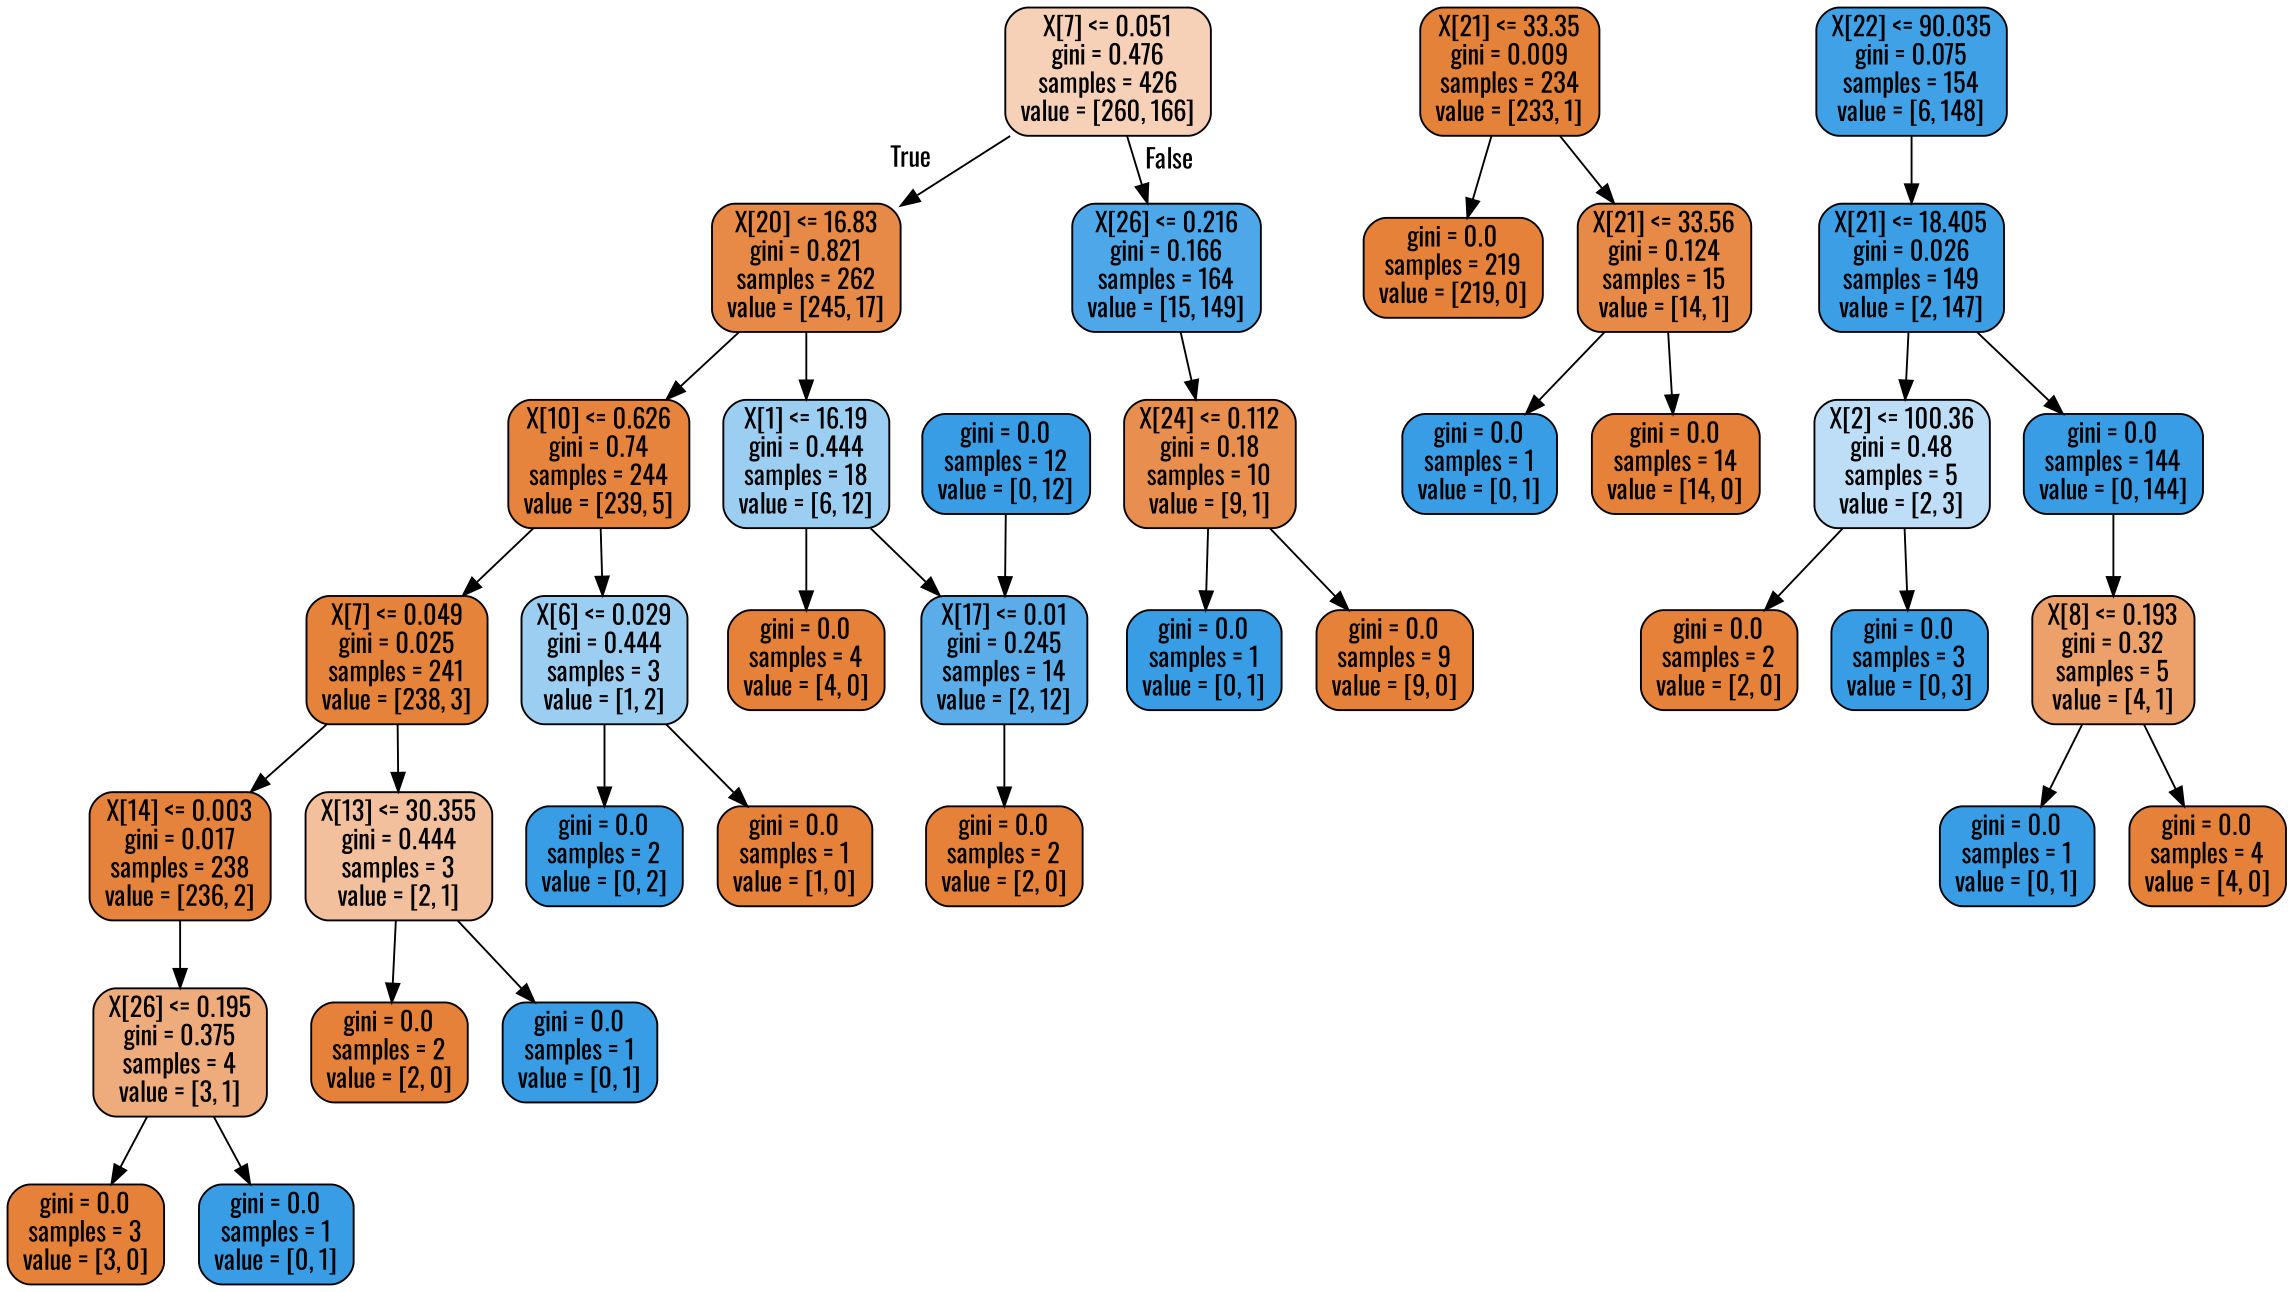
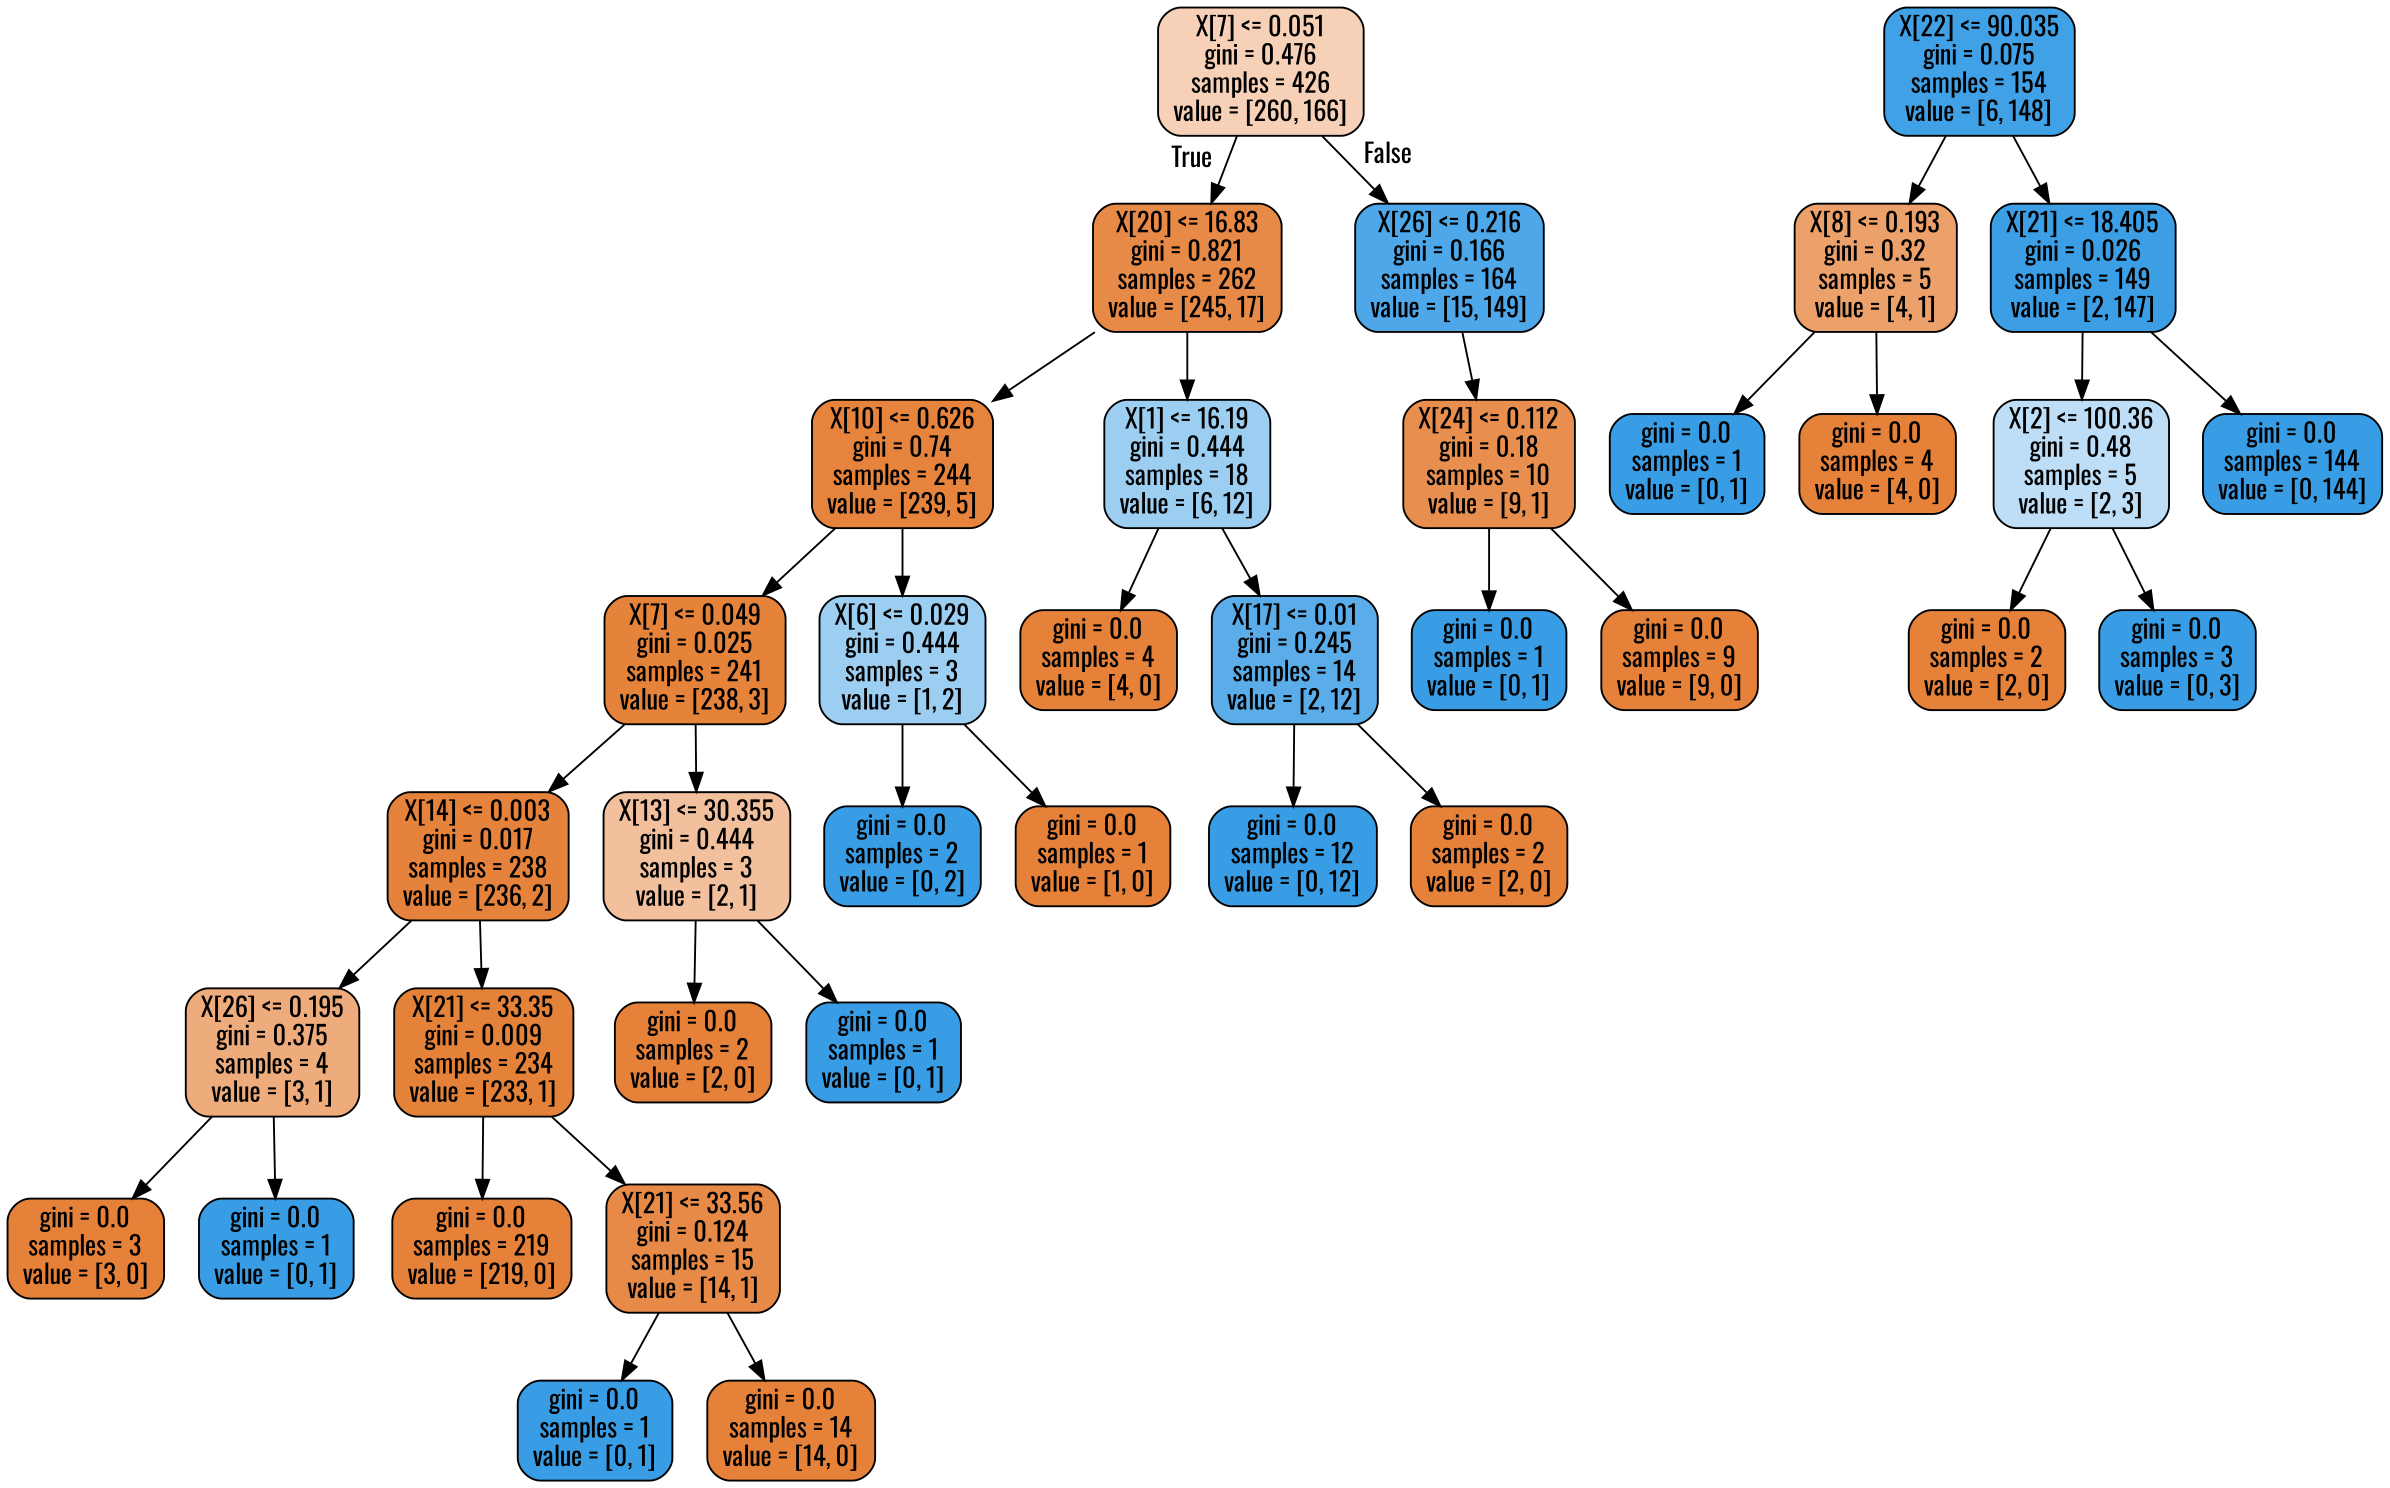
(1005, 546) -> (1294, 756)
(2113, 546) -> (1932, 161)
none -> (481, 945)
